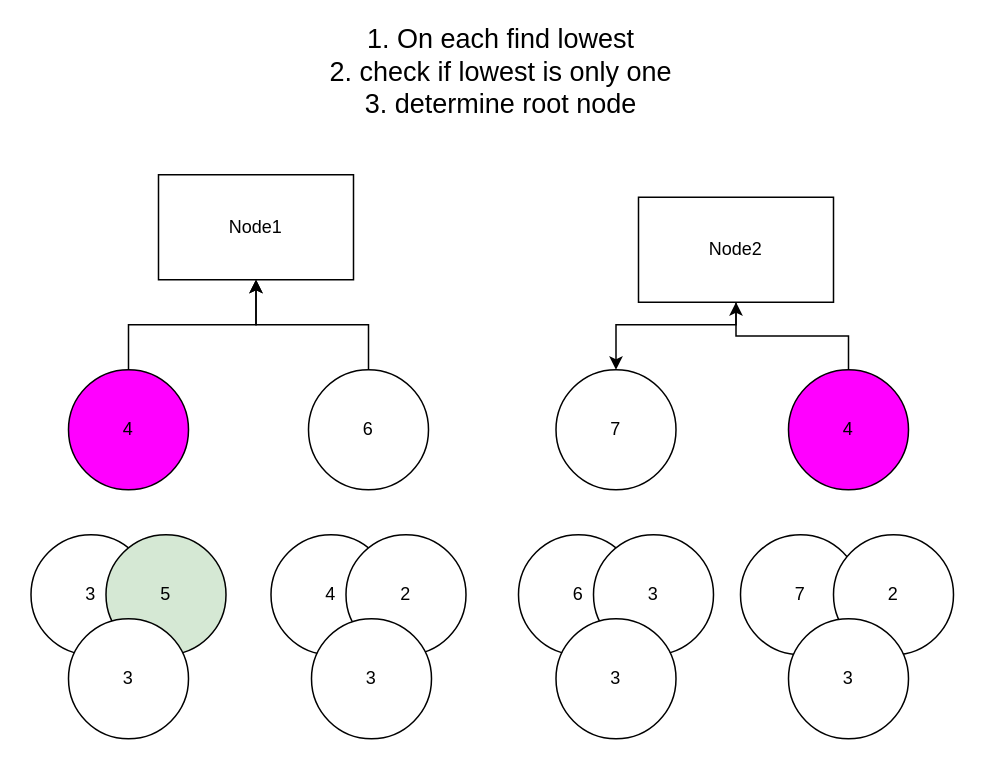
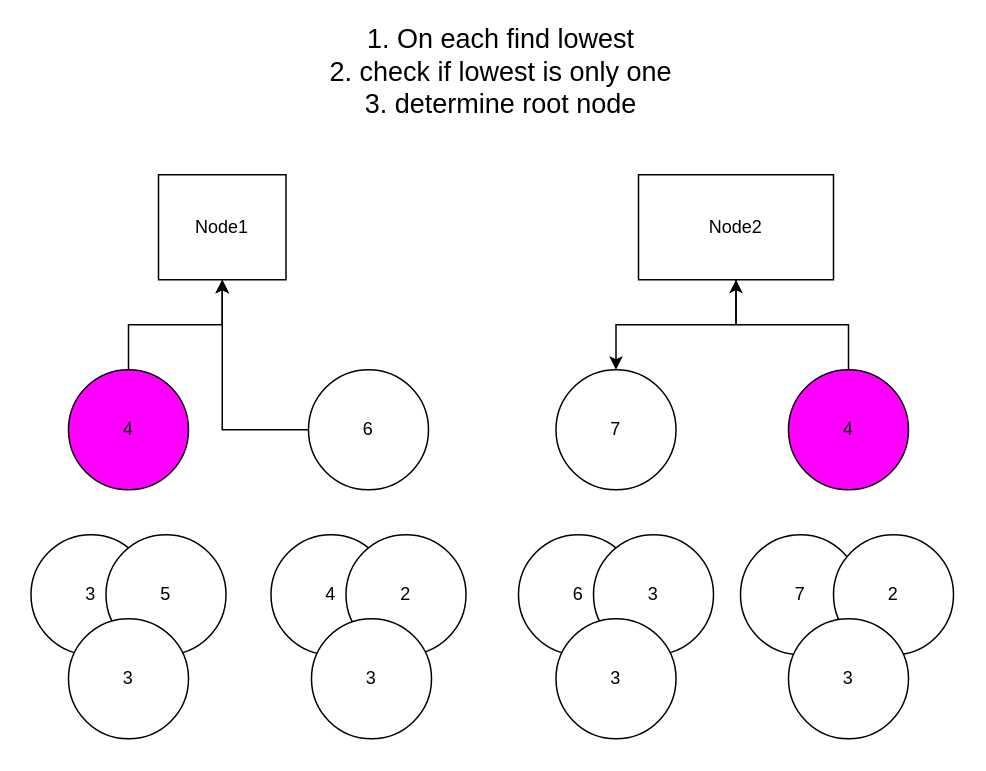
(256, 227) -> (222, 227)
(736, 250) -> (736, 227)
(166, 595) -> (166, 595)
